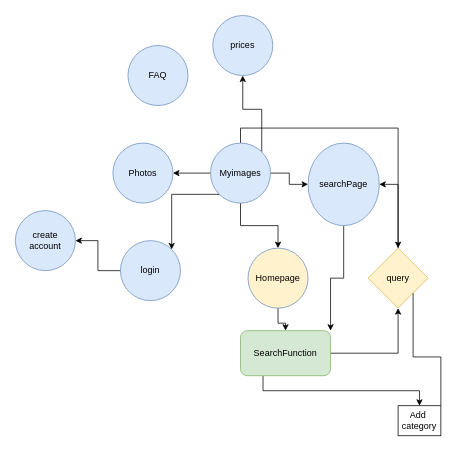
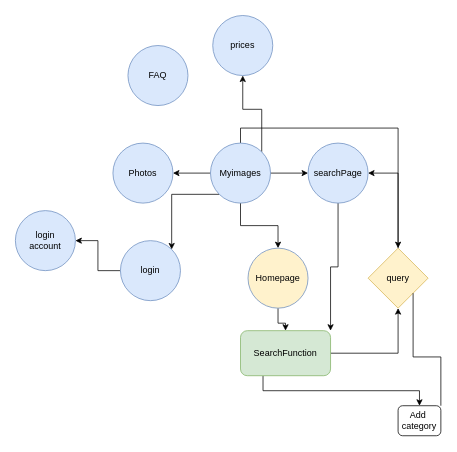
(344, 184) -> (338, 173)
(45, 240) -> (45, 240)
(419, 420) -> (419, 420)
